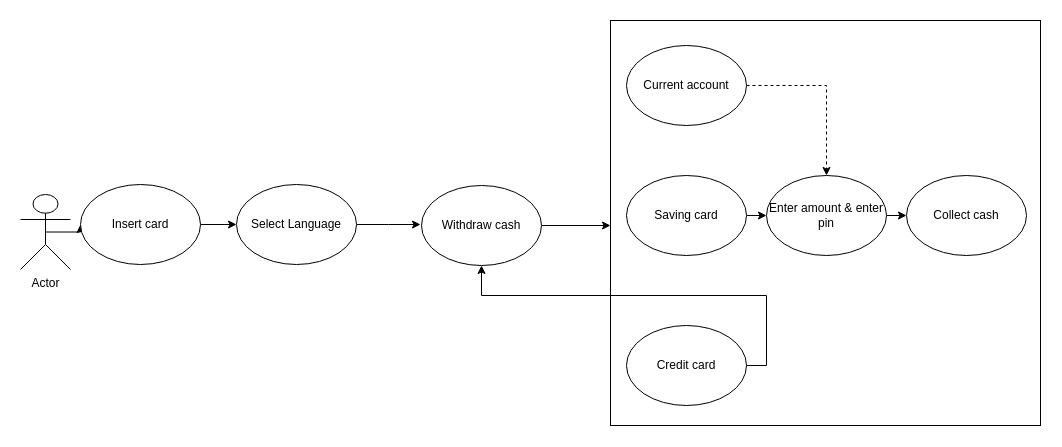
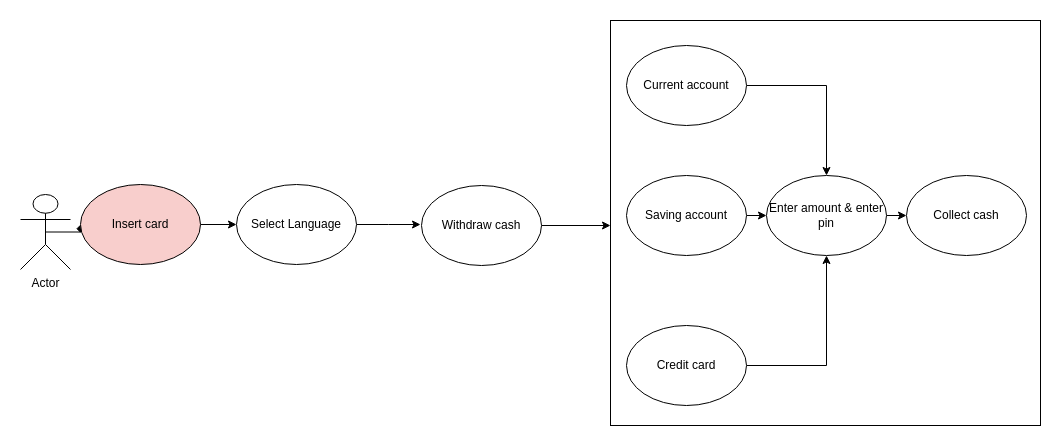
(827, 88) -> (827, 88)
(687, 216) -> (687, 216)
(141, 225) -> (141, 225)
(79, 232) -> (79, 232)
(650, 296) -> (827, 345)
